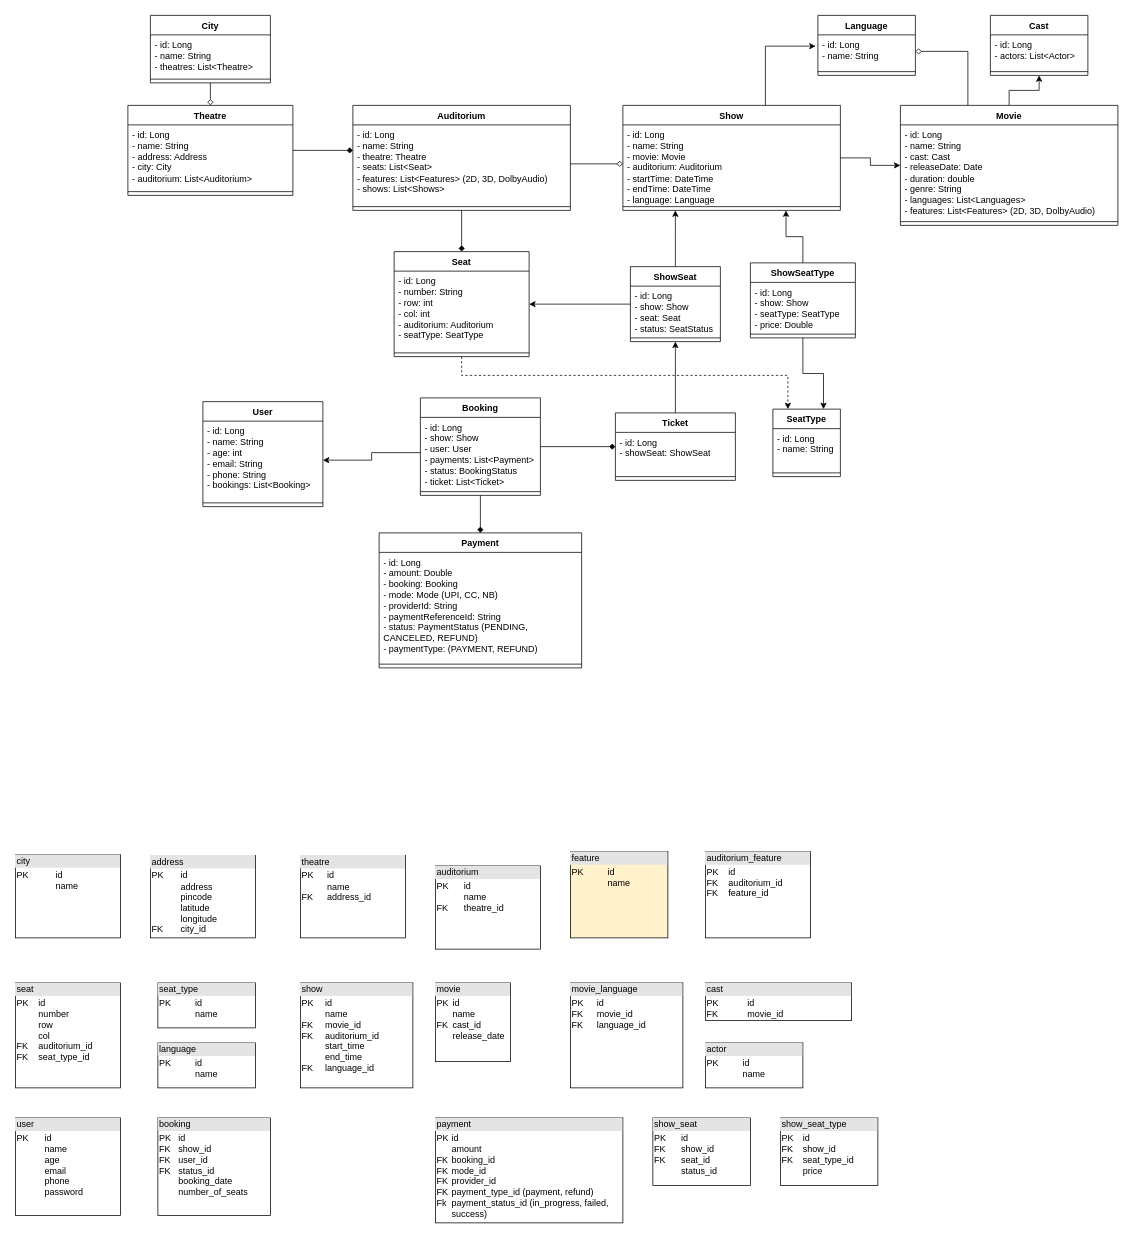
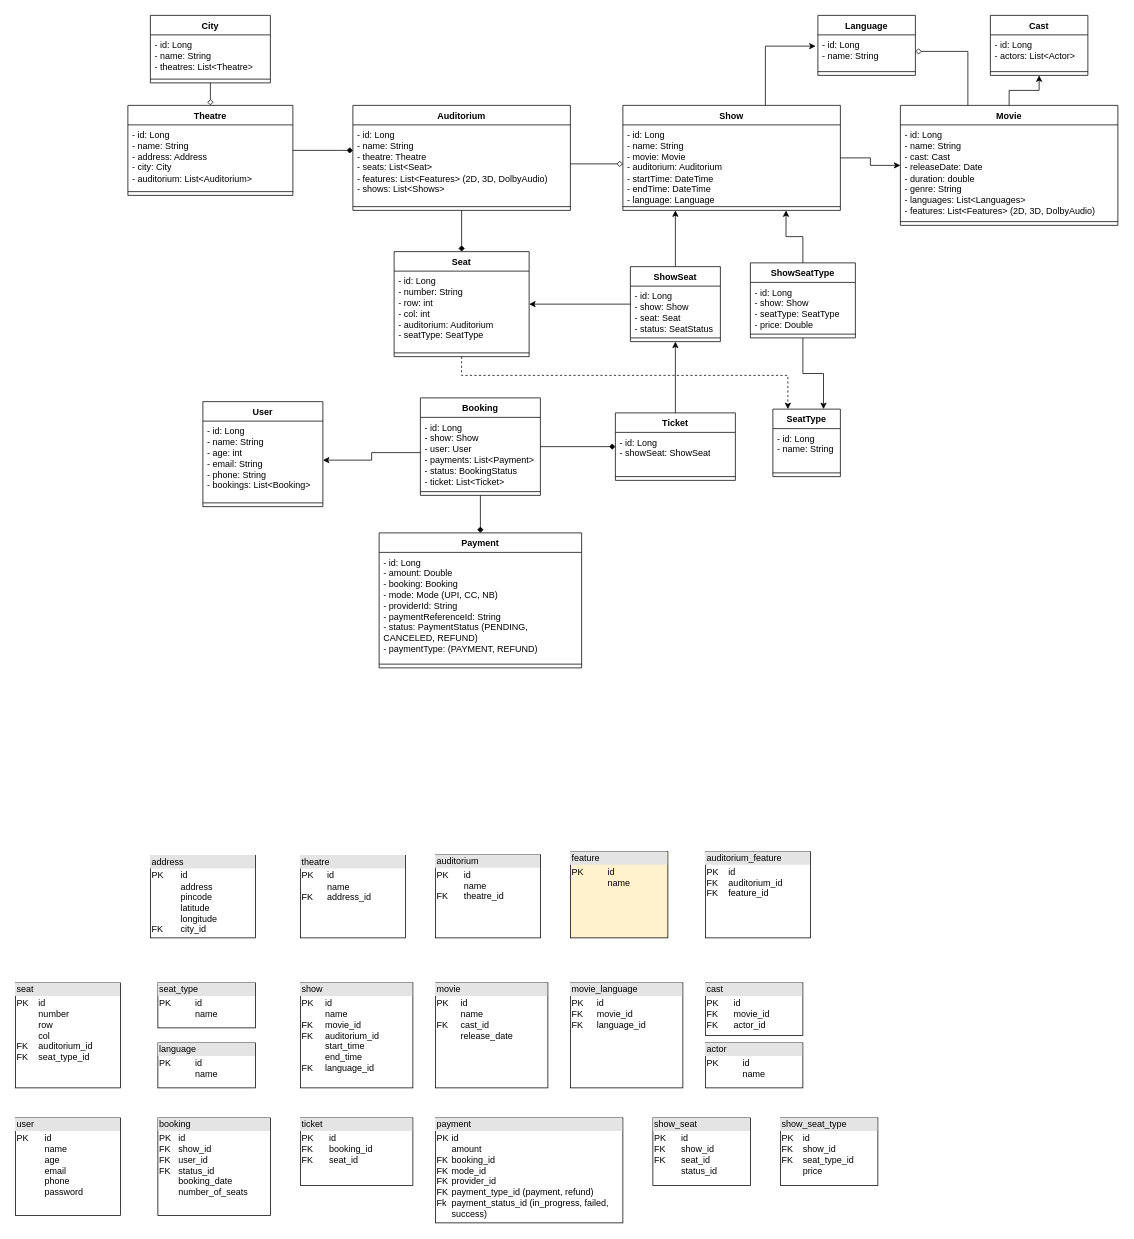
(68, 896) -> none
(488, 908) -> (488, 896)
(779, 1002) -> (754, 1009)
(473, 1022) -> (492, 1035)
none -> (357, 1152)
